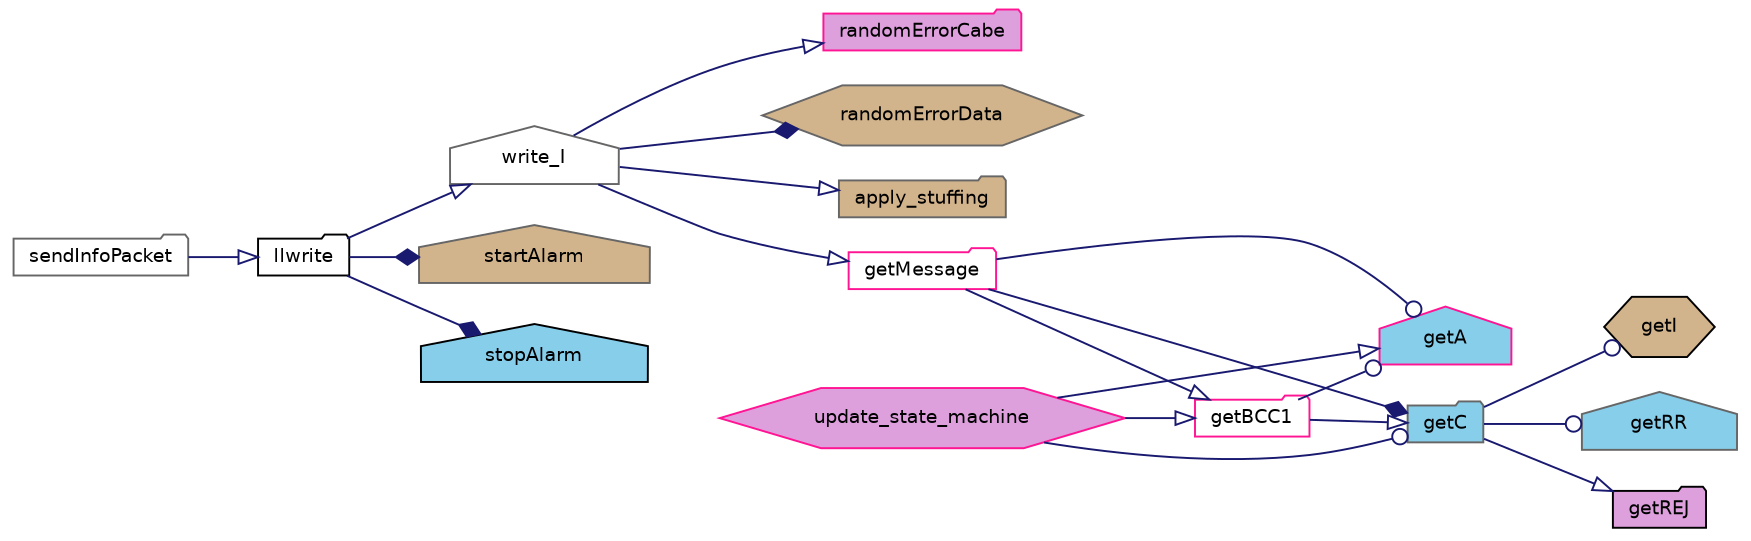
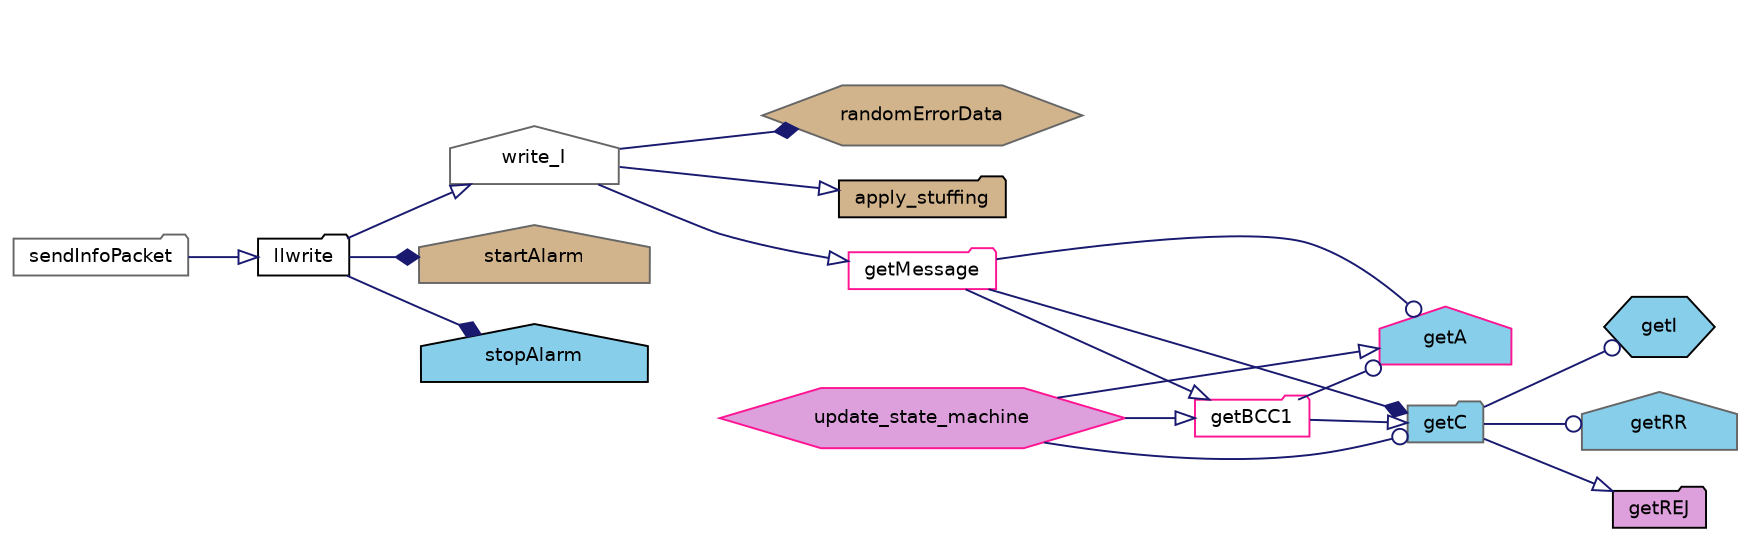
(922, 32) -> none
(922, 199) -> (922, 199)
(1659, 327) -> (1659, 327)
